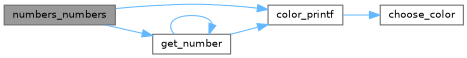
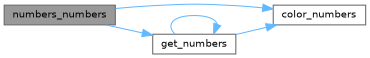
(305, 15) -> (319, 15)
(422, 15) -> none
(192, 44) -> (194, 44)
